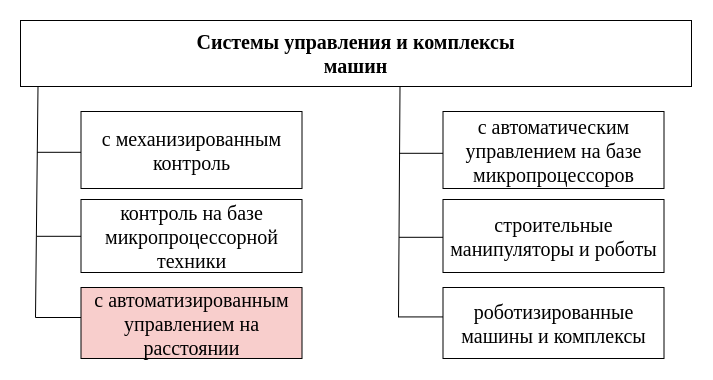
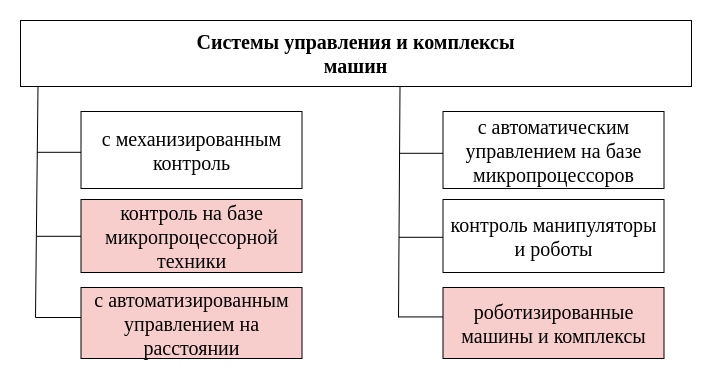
(192, 236) -> (192, 236)
(554, 237) -> (554, 237)
(554, 323) -> (554, 323)
